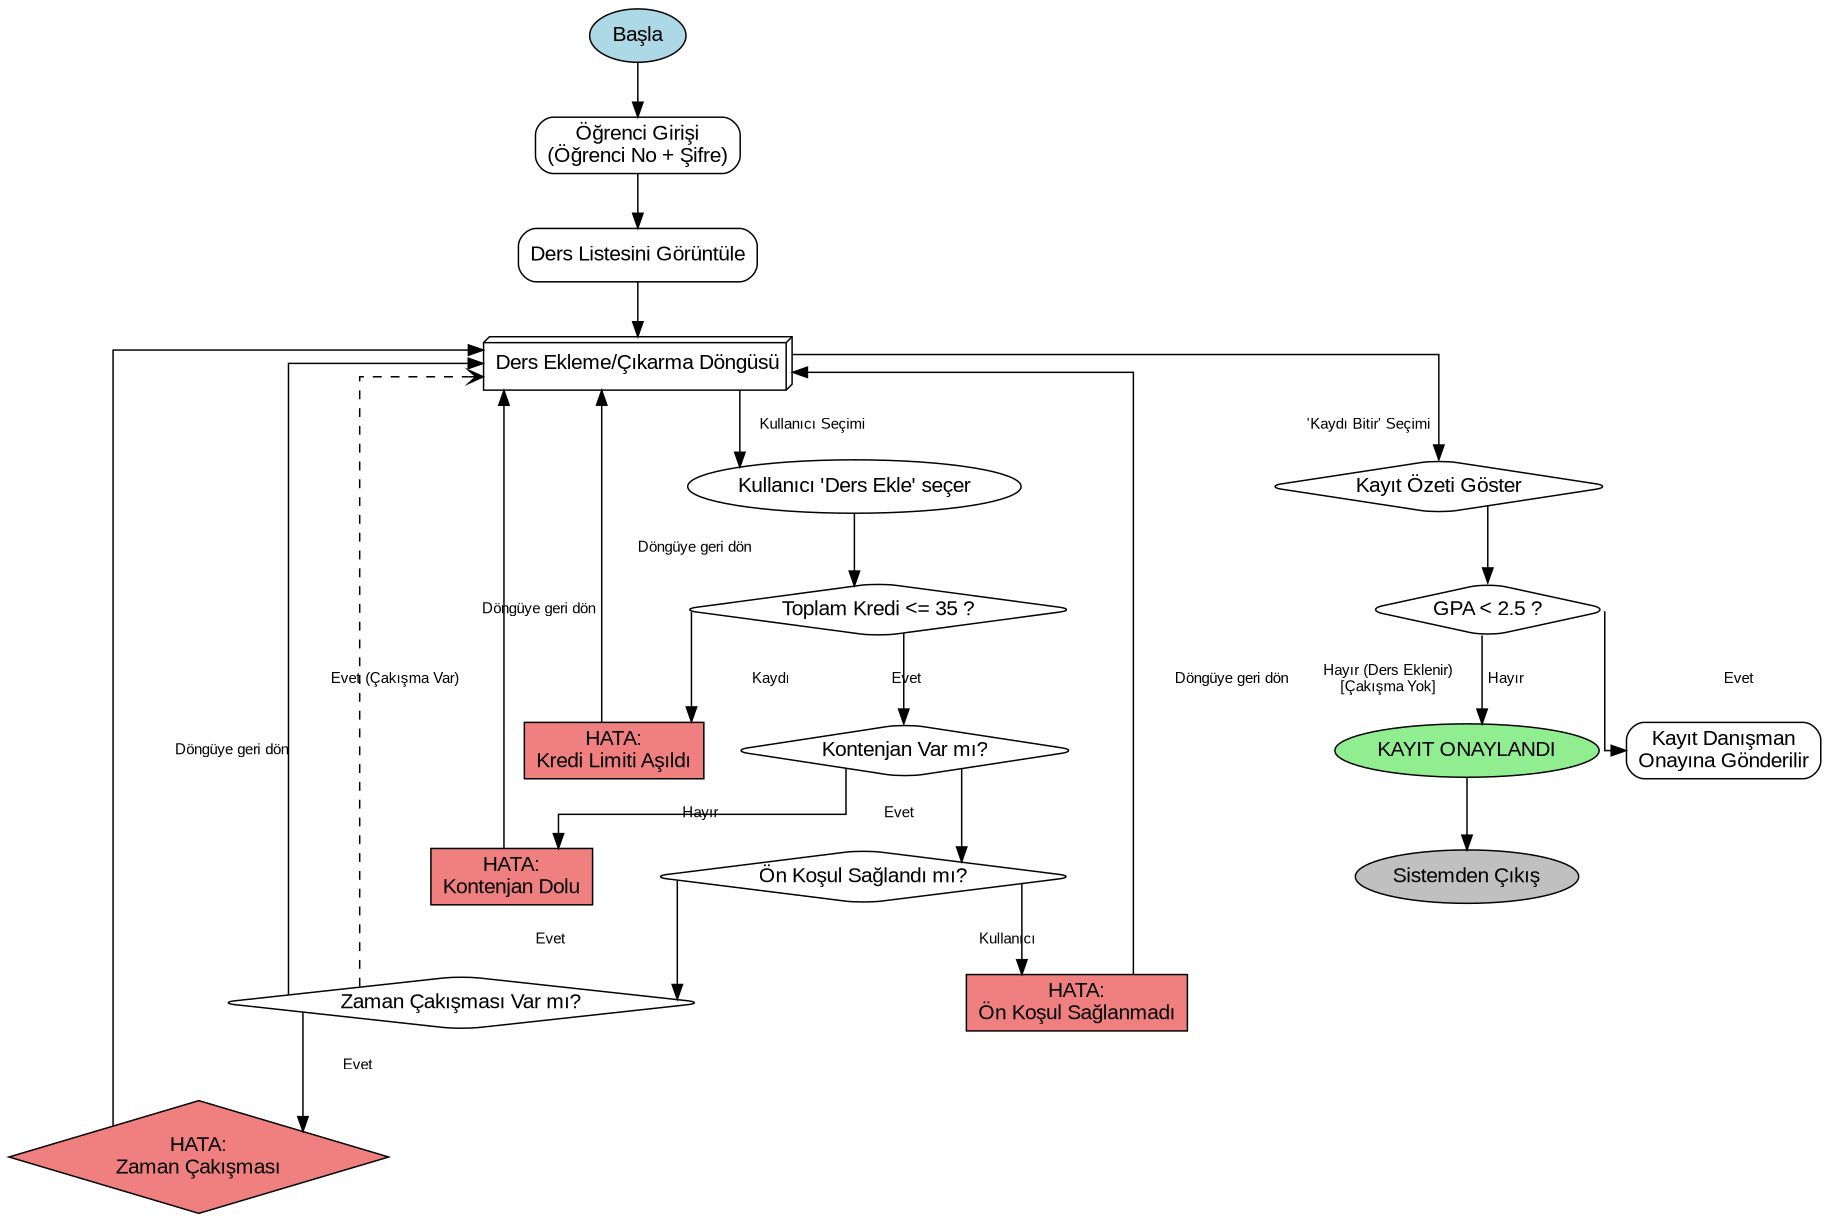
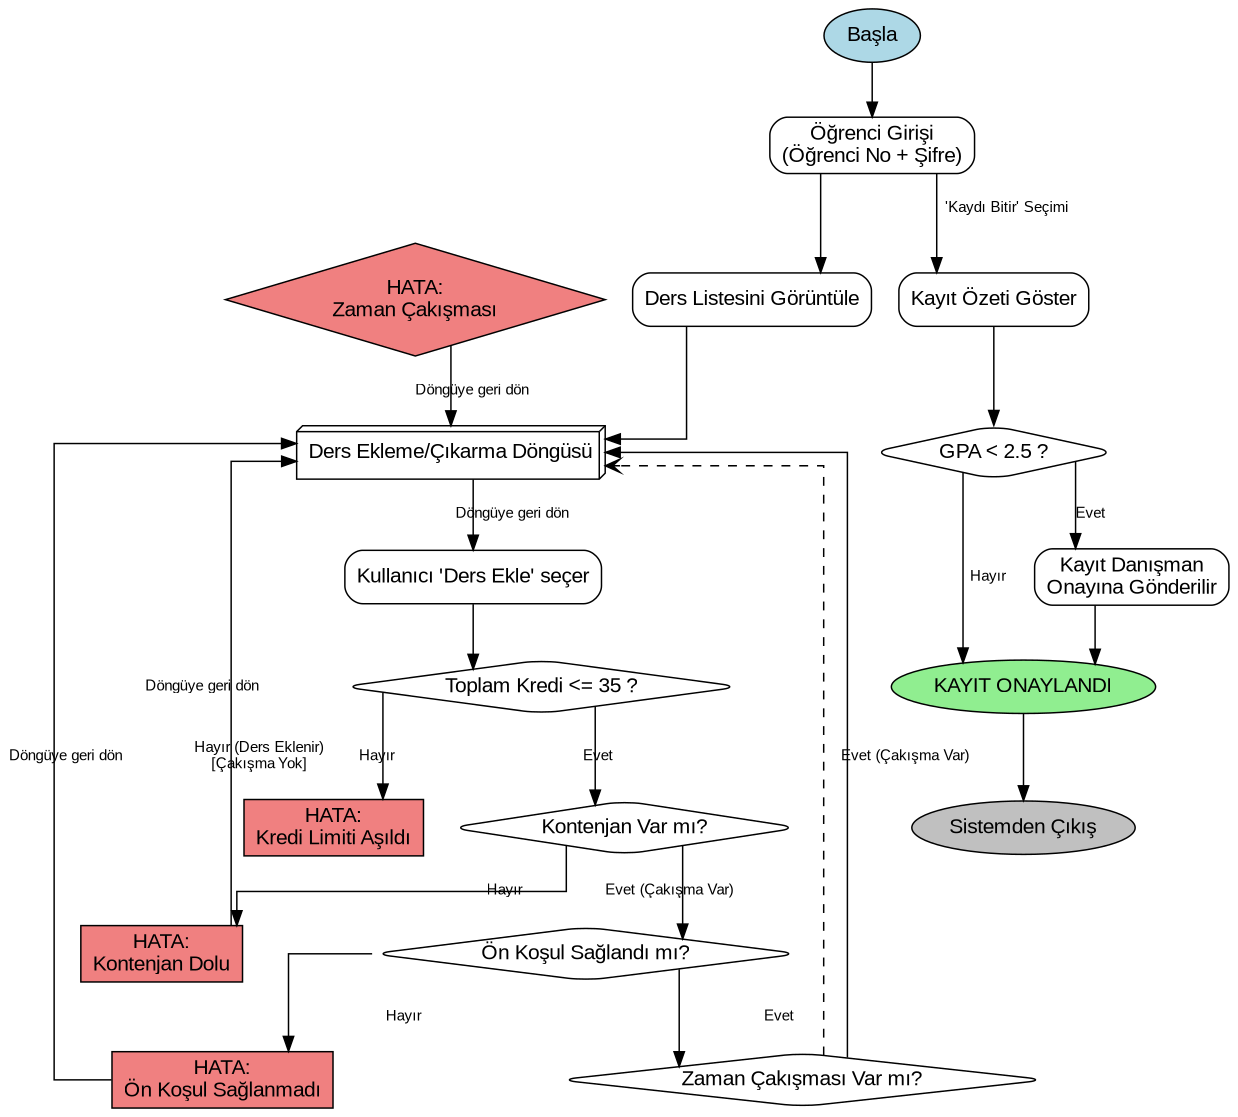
(1161, 355) -> (937, 216)
(813, 425) -> (512, 514)
(854, 487) -> (473, 577)
(1439, 487) -> (994, 300)
(602, 564) -> none
none -> (1095, 627)
(771, 679) -> (378, 756)
(900, 814) -> (670, 891)
(1008, 940) -> (404, 1017)
(303, 1065) -> none
